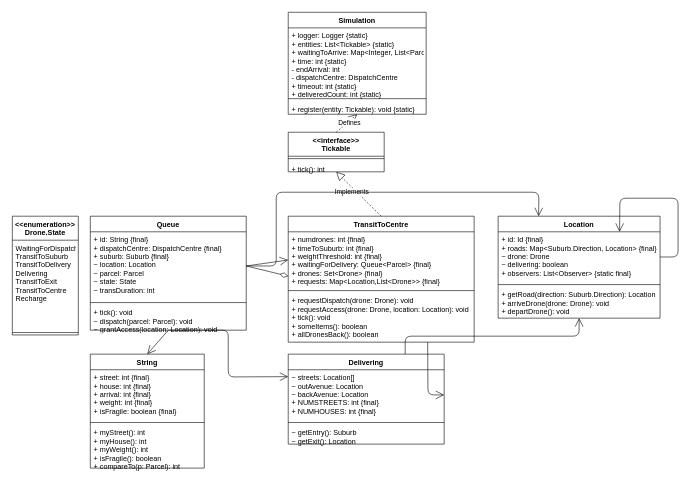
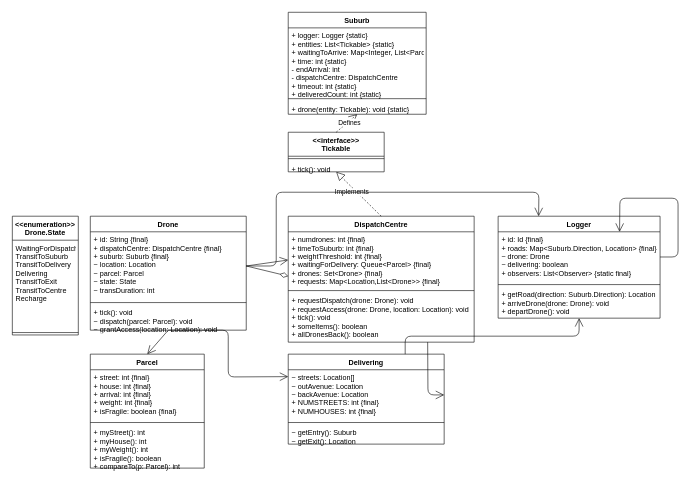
(357, 20) -> (357, 20)
(367, 109) -> (362, 109)
(313, 169) -> (315, 169)
(168, 224) -> (168, 224)
(381, 224) -> (381, 224)
(579, 224) -> (579, 224)
(147, 362) -> (147, 362)
